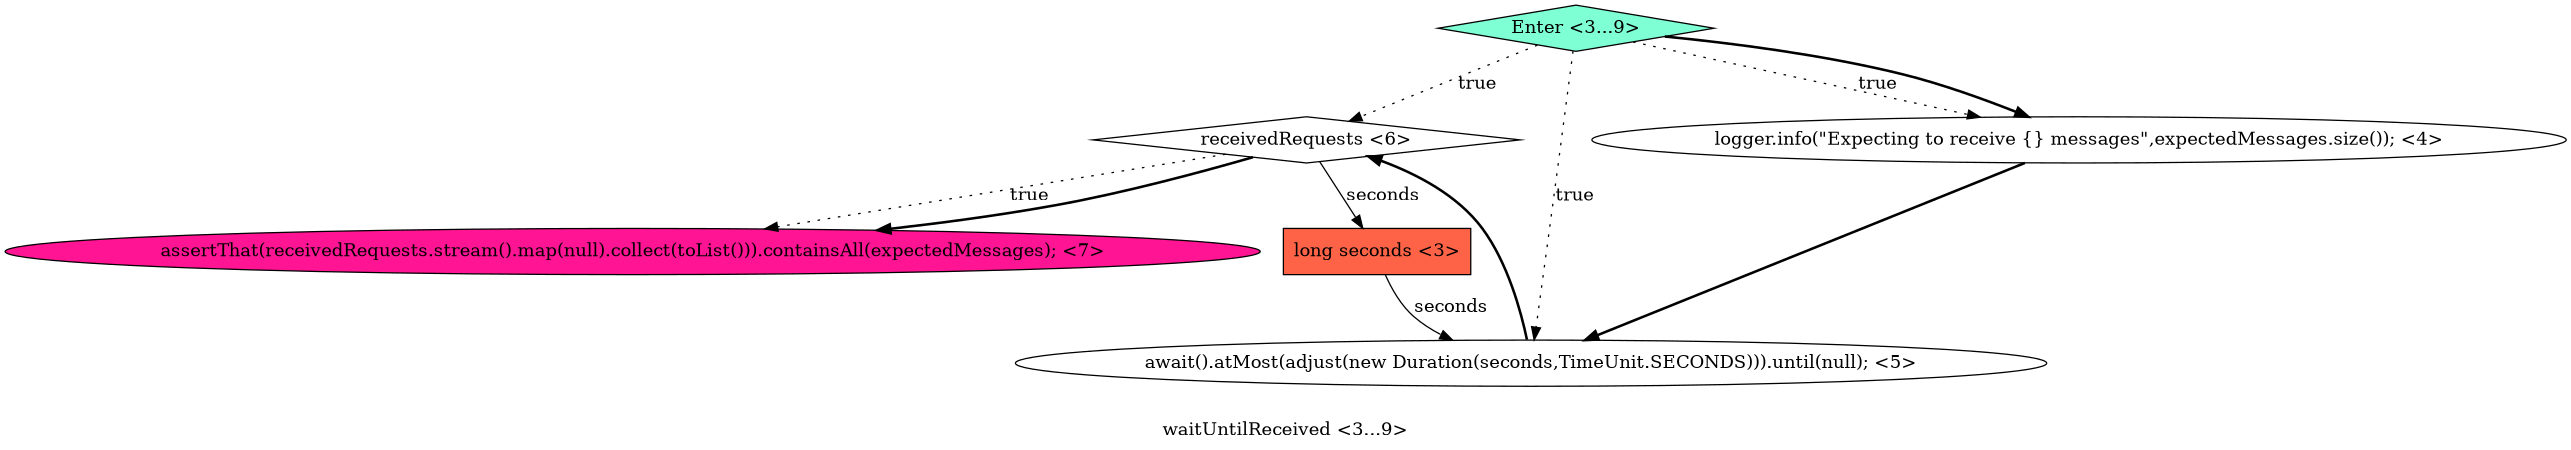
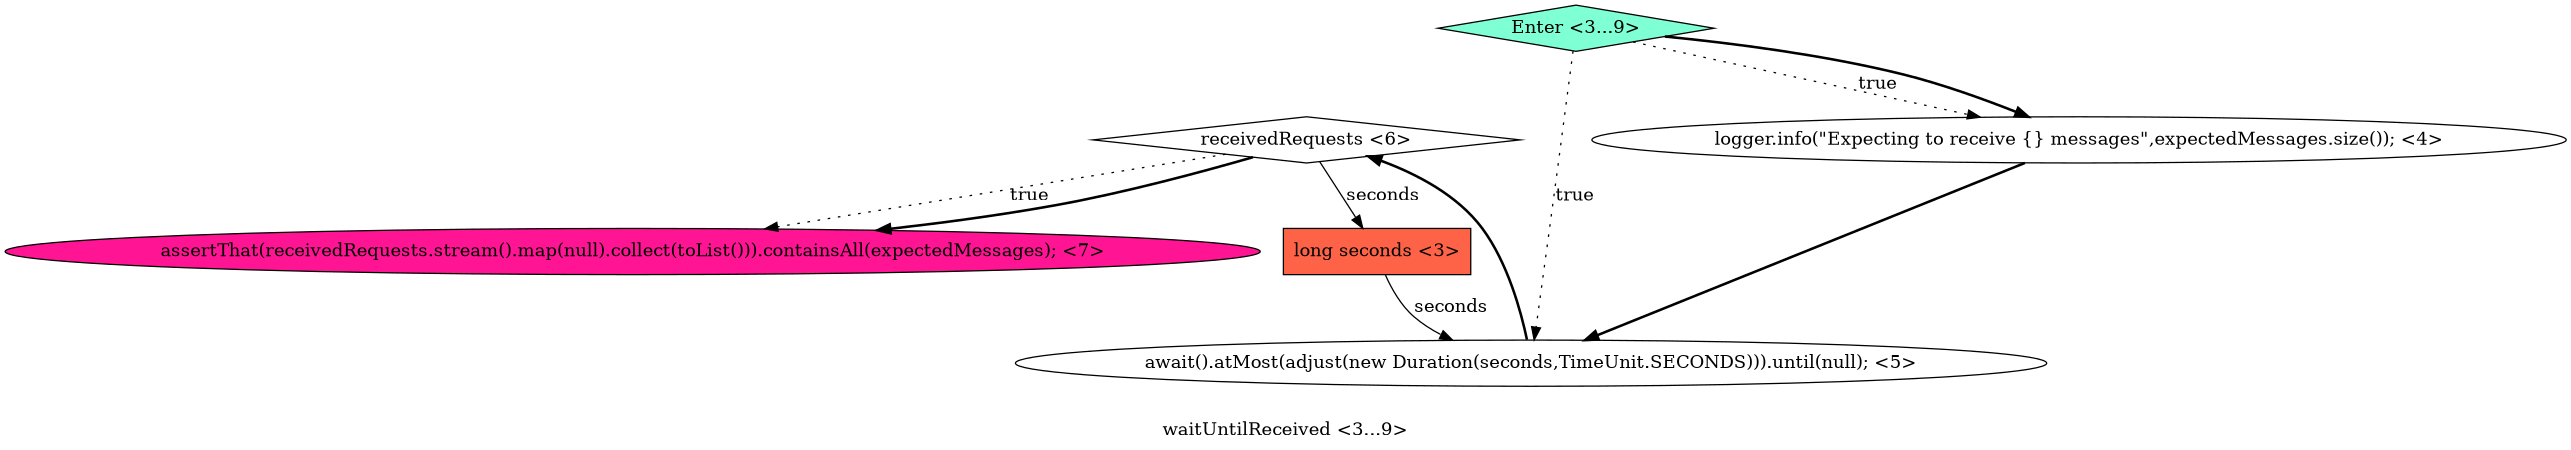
(1449, 81) -> none
